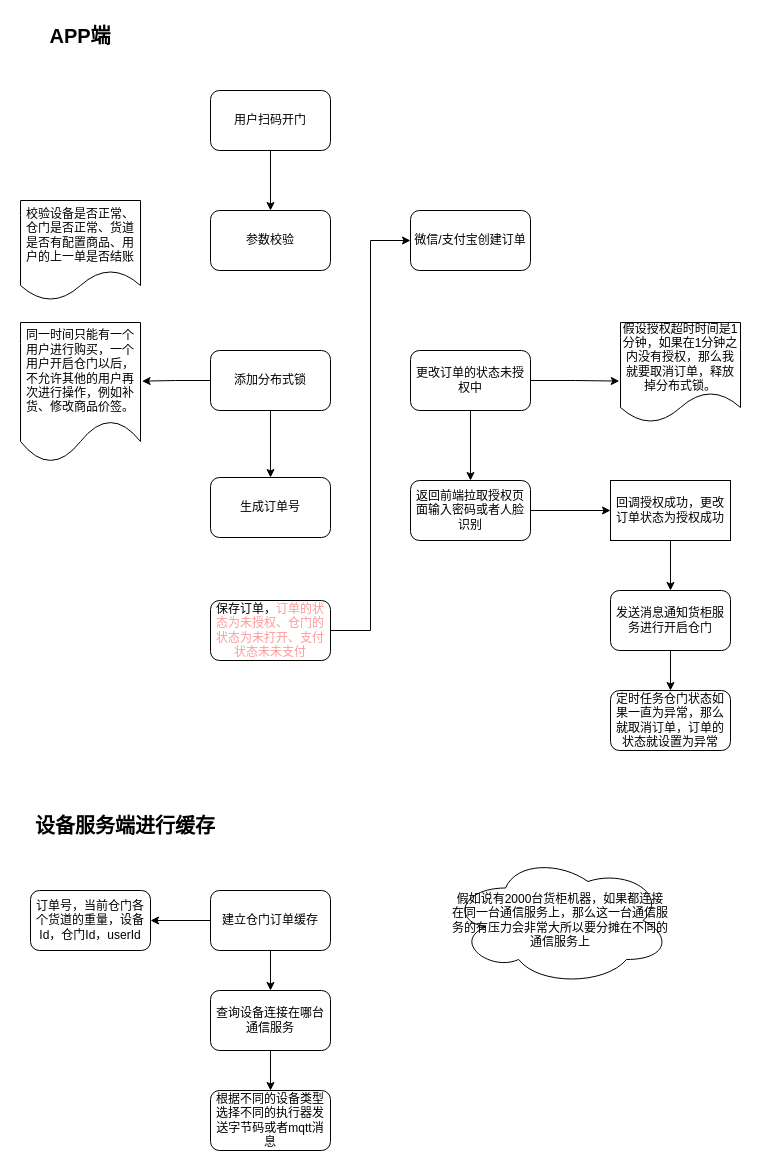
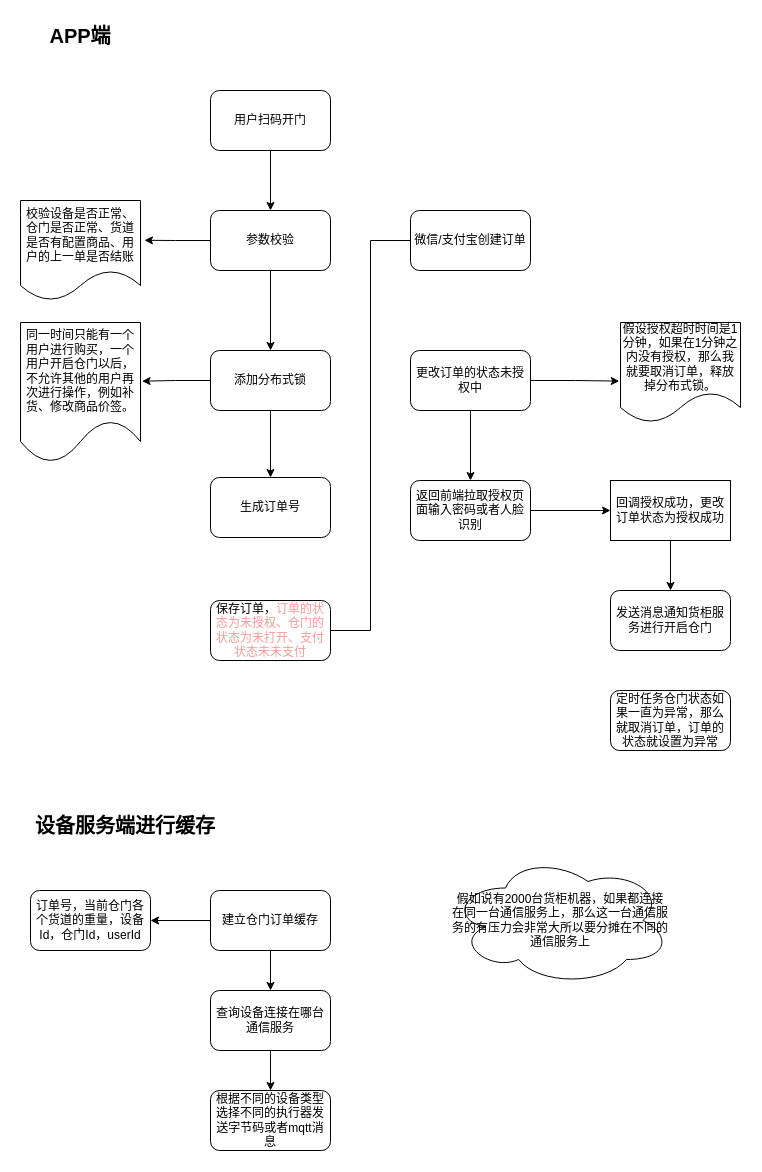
none -> (182, 241)
(402, 241) -> (405, 241)
none -> (271, 307)
(671, 667) -> none
